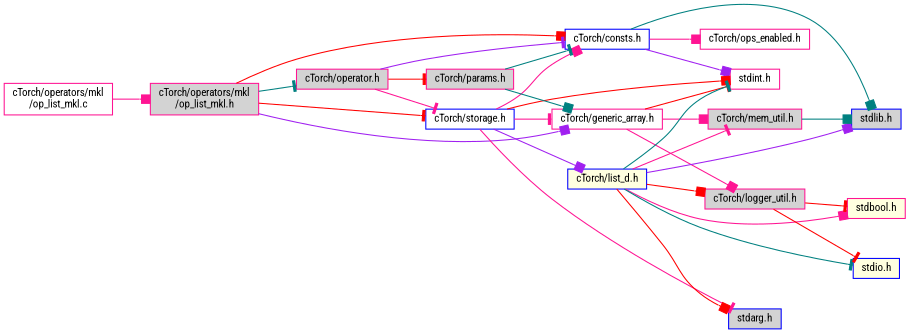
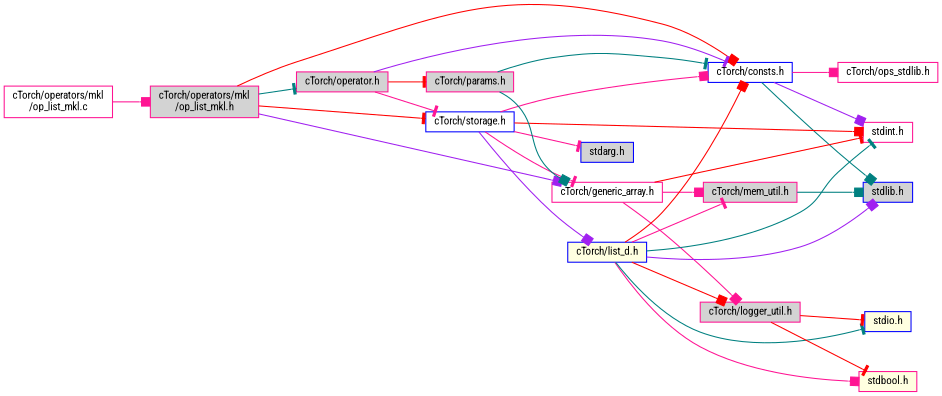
(755, 39) -> (888, 72)
(666, 249) -> (686, 183)
